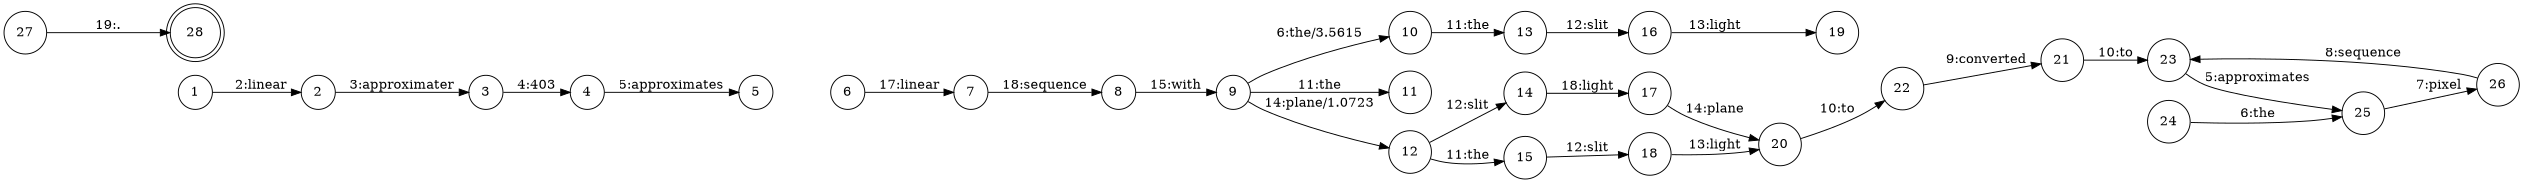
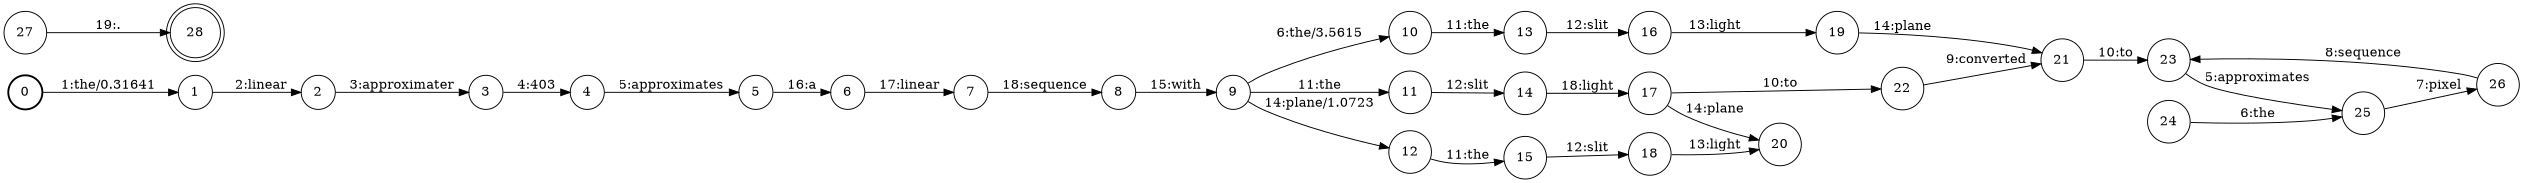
none -> (1946, 38)
none -> (25, 92)
none -> (797, 92)
(1463, 125) -> (1463, 93)
(1840, 125) -> (1771, 91)
